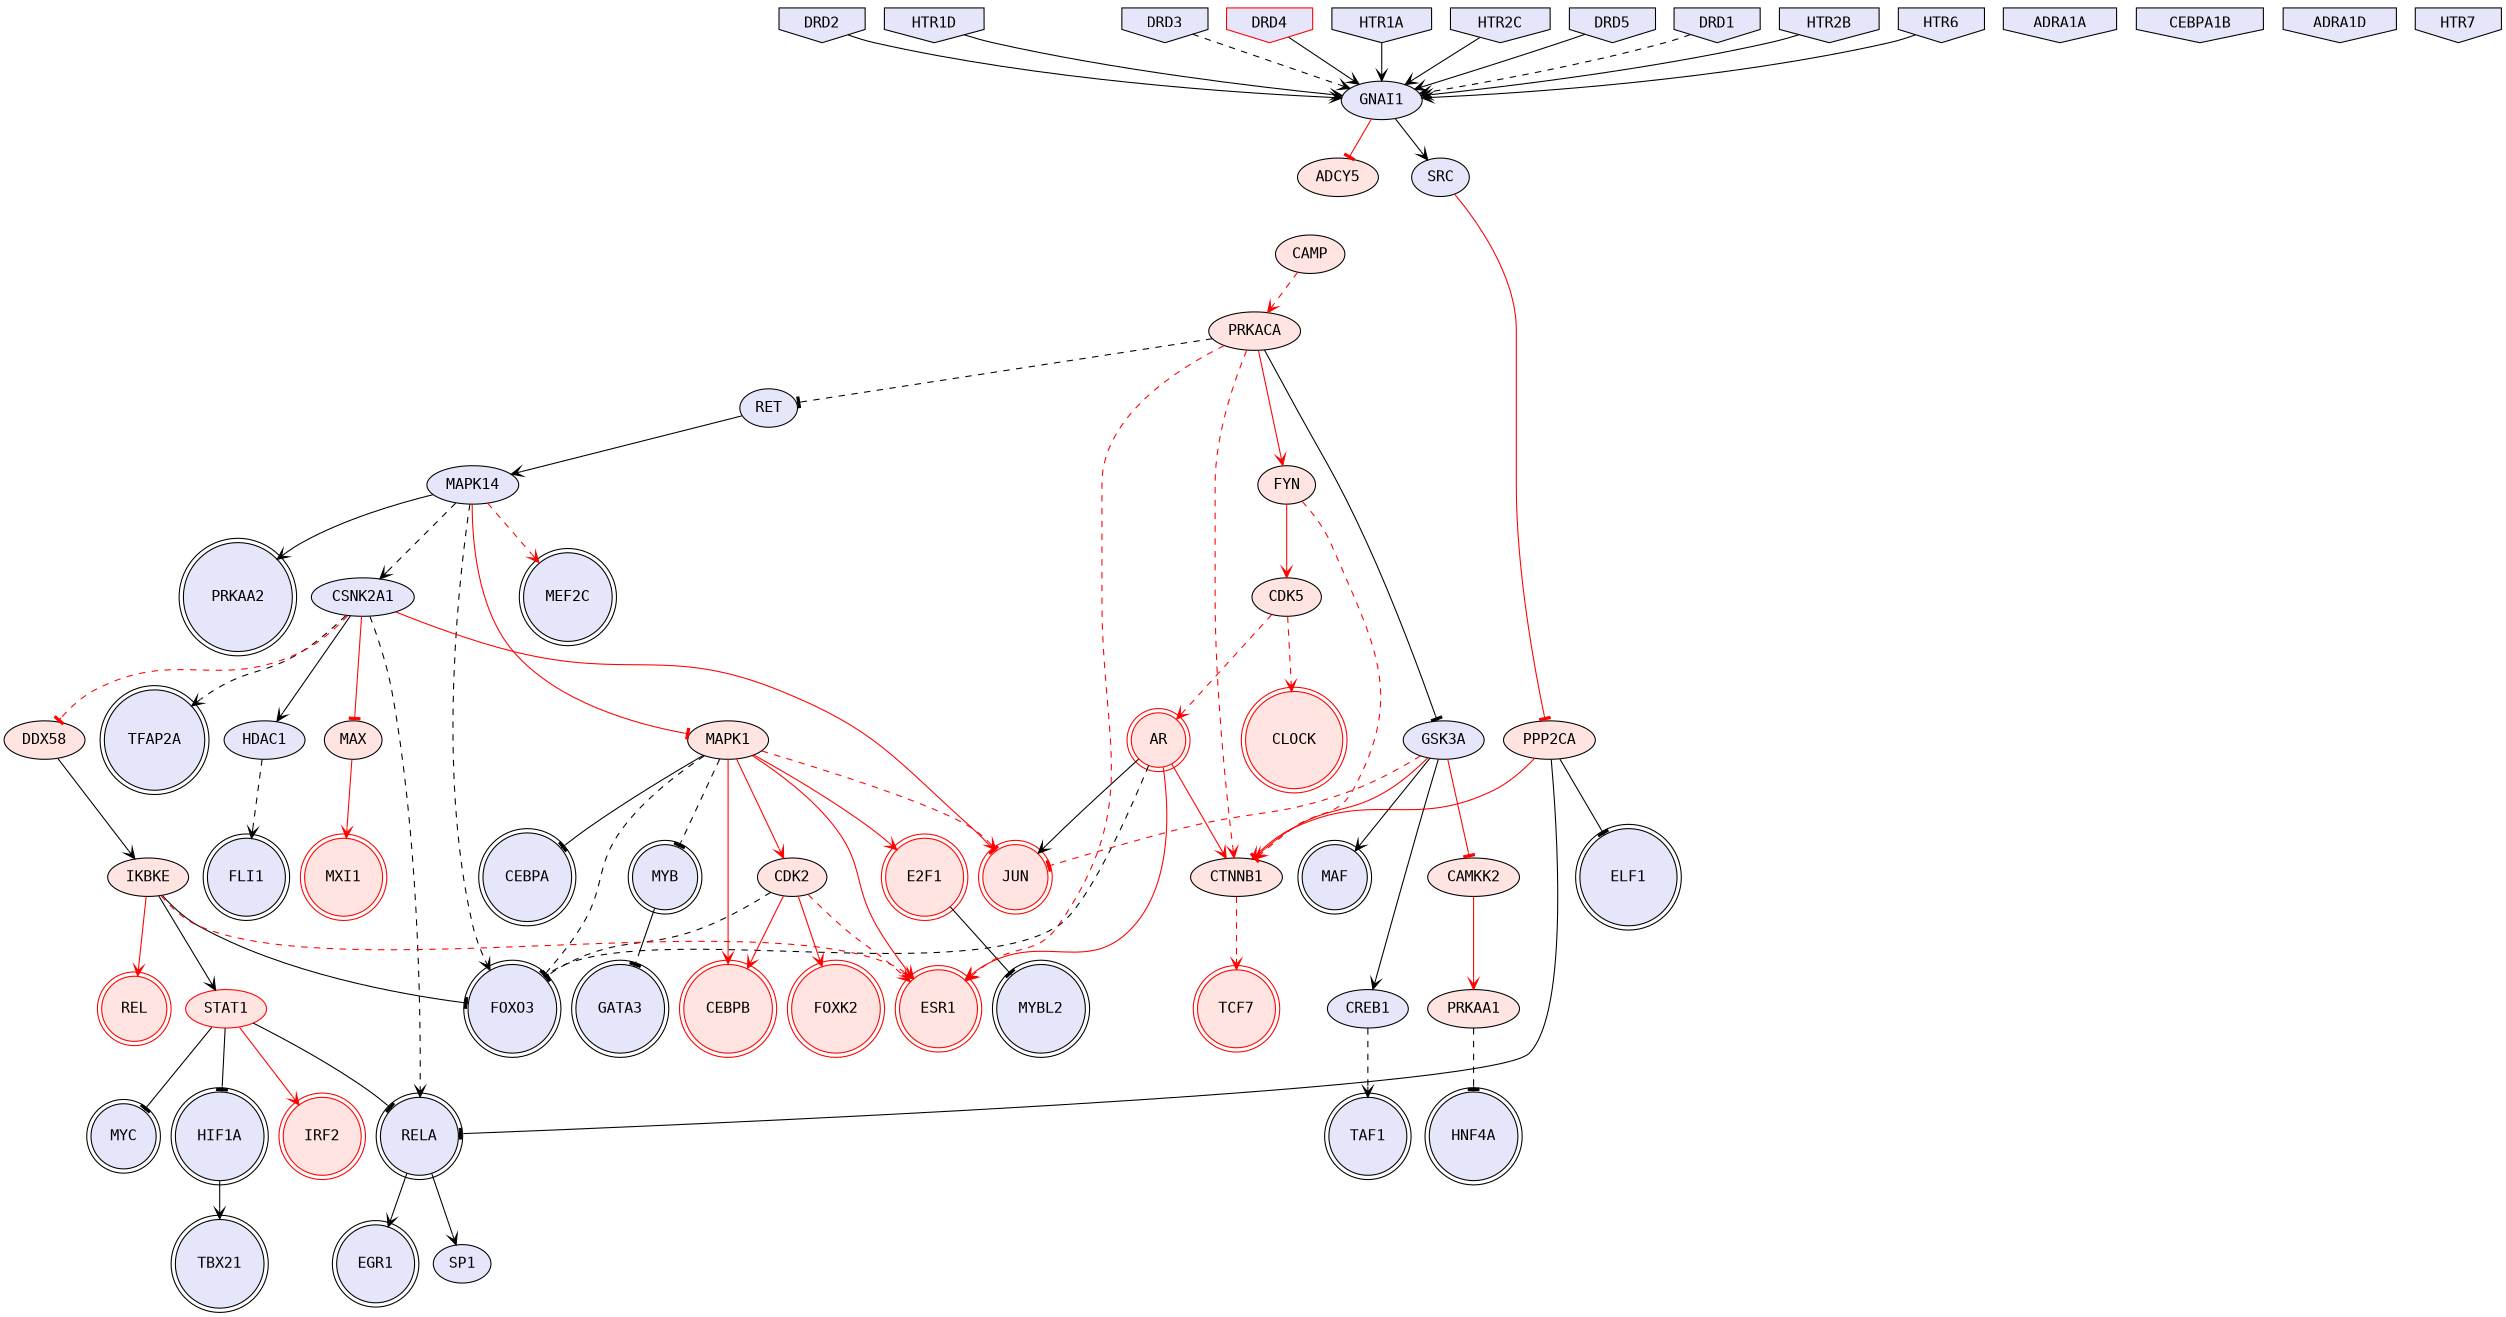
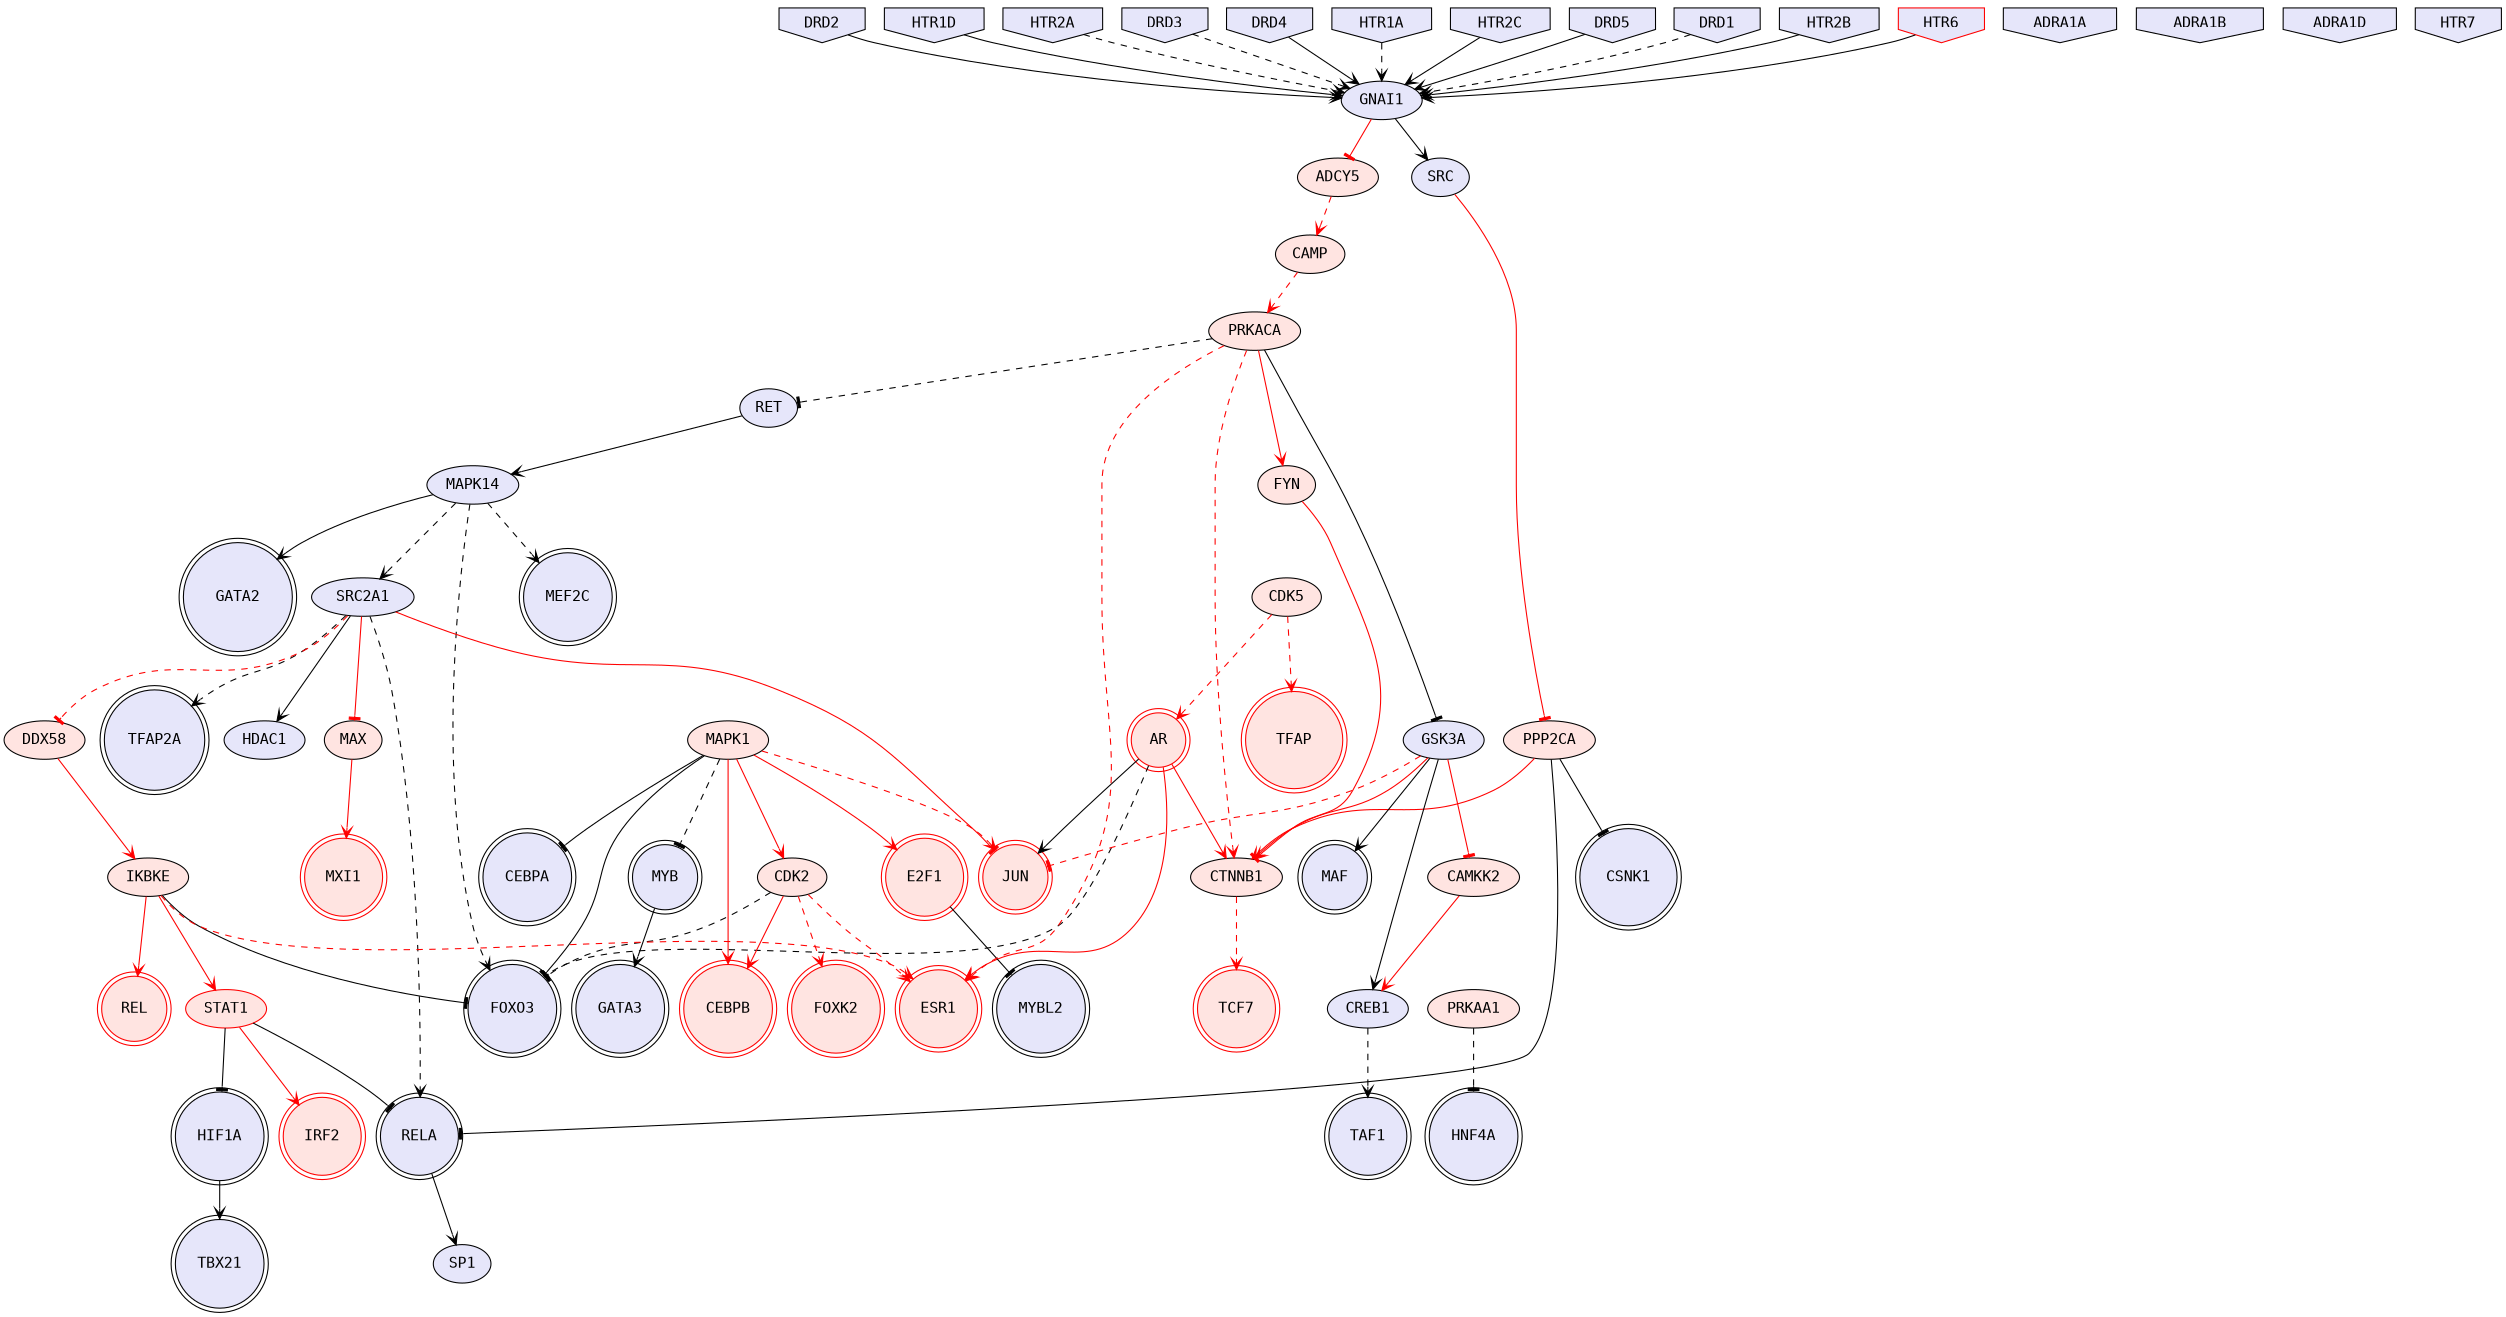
none -> (1053, 23)
(1270, 23) -> (1270, 23)
(1941, 23) -> (1941, 23)
(2200, 23) -> (2200, 23)
(1382, 57) -> (1382, 57)
none -> (1326, 211)
(510, 529) -> (510, 529)
(1287, 536) -> none
(238, 597) -> (238, 597)
(363, 597) -> (363, 597)
(527, 664) -> none
(1381, 695) -> (1381, 695)
(1294, 740) -> (1294, 740)
(93, 804) -> (93, 804)
(849, 849) -> none
(609, 852) -> (609, 852)
(246, 877) -> none
(1628, 877) -> (1628, 877)
(808, 926) -> (808, 926)
(646, 932) -> (646, 932)
(184, 938) -> (184, 938)
(1474, 938) -> (1424, 939)
(124, 1136) -> none
(376, 1264) -> none
